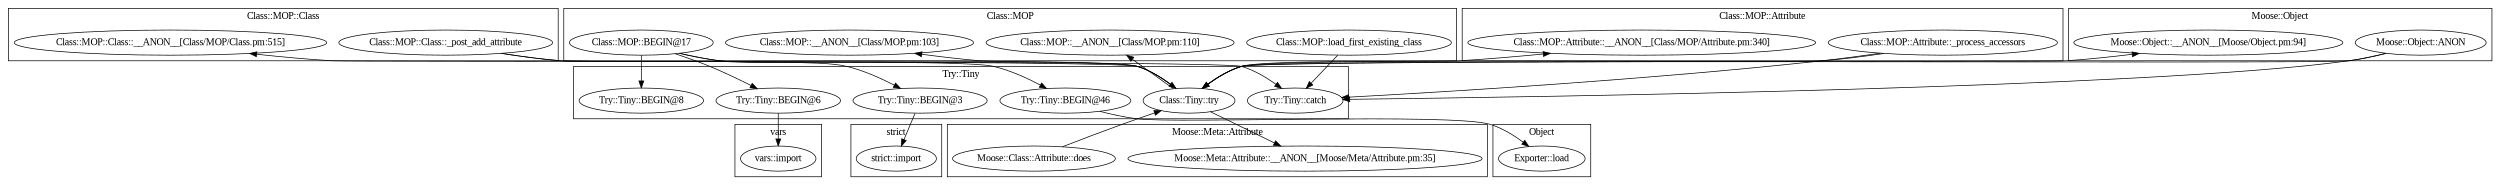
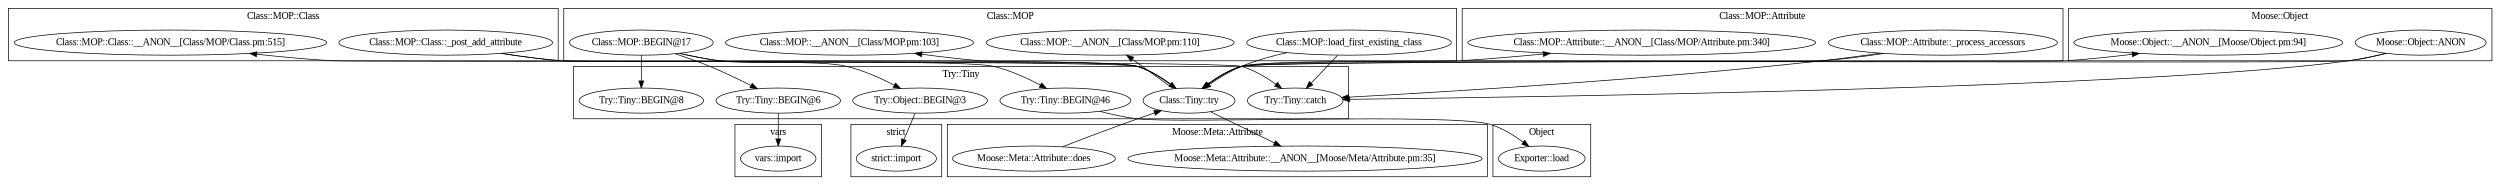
none -> (1246, 64)
(920, 101) -> (920, 101)
(1034, 159) -> (1034, 159)
